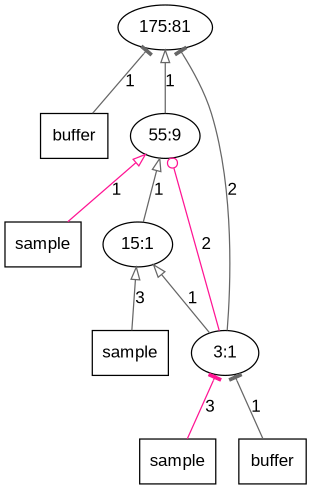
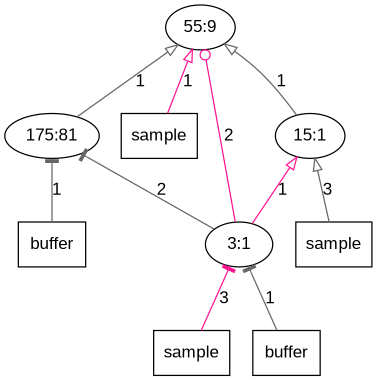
(165, 88) -> (122, 84)
(186, 304) -> (271, 195)
